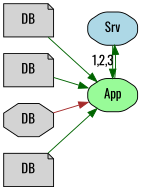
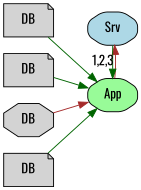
(116, 66) -> (116, 66)
